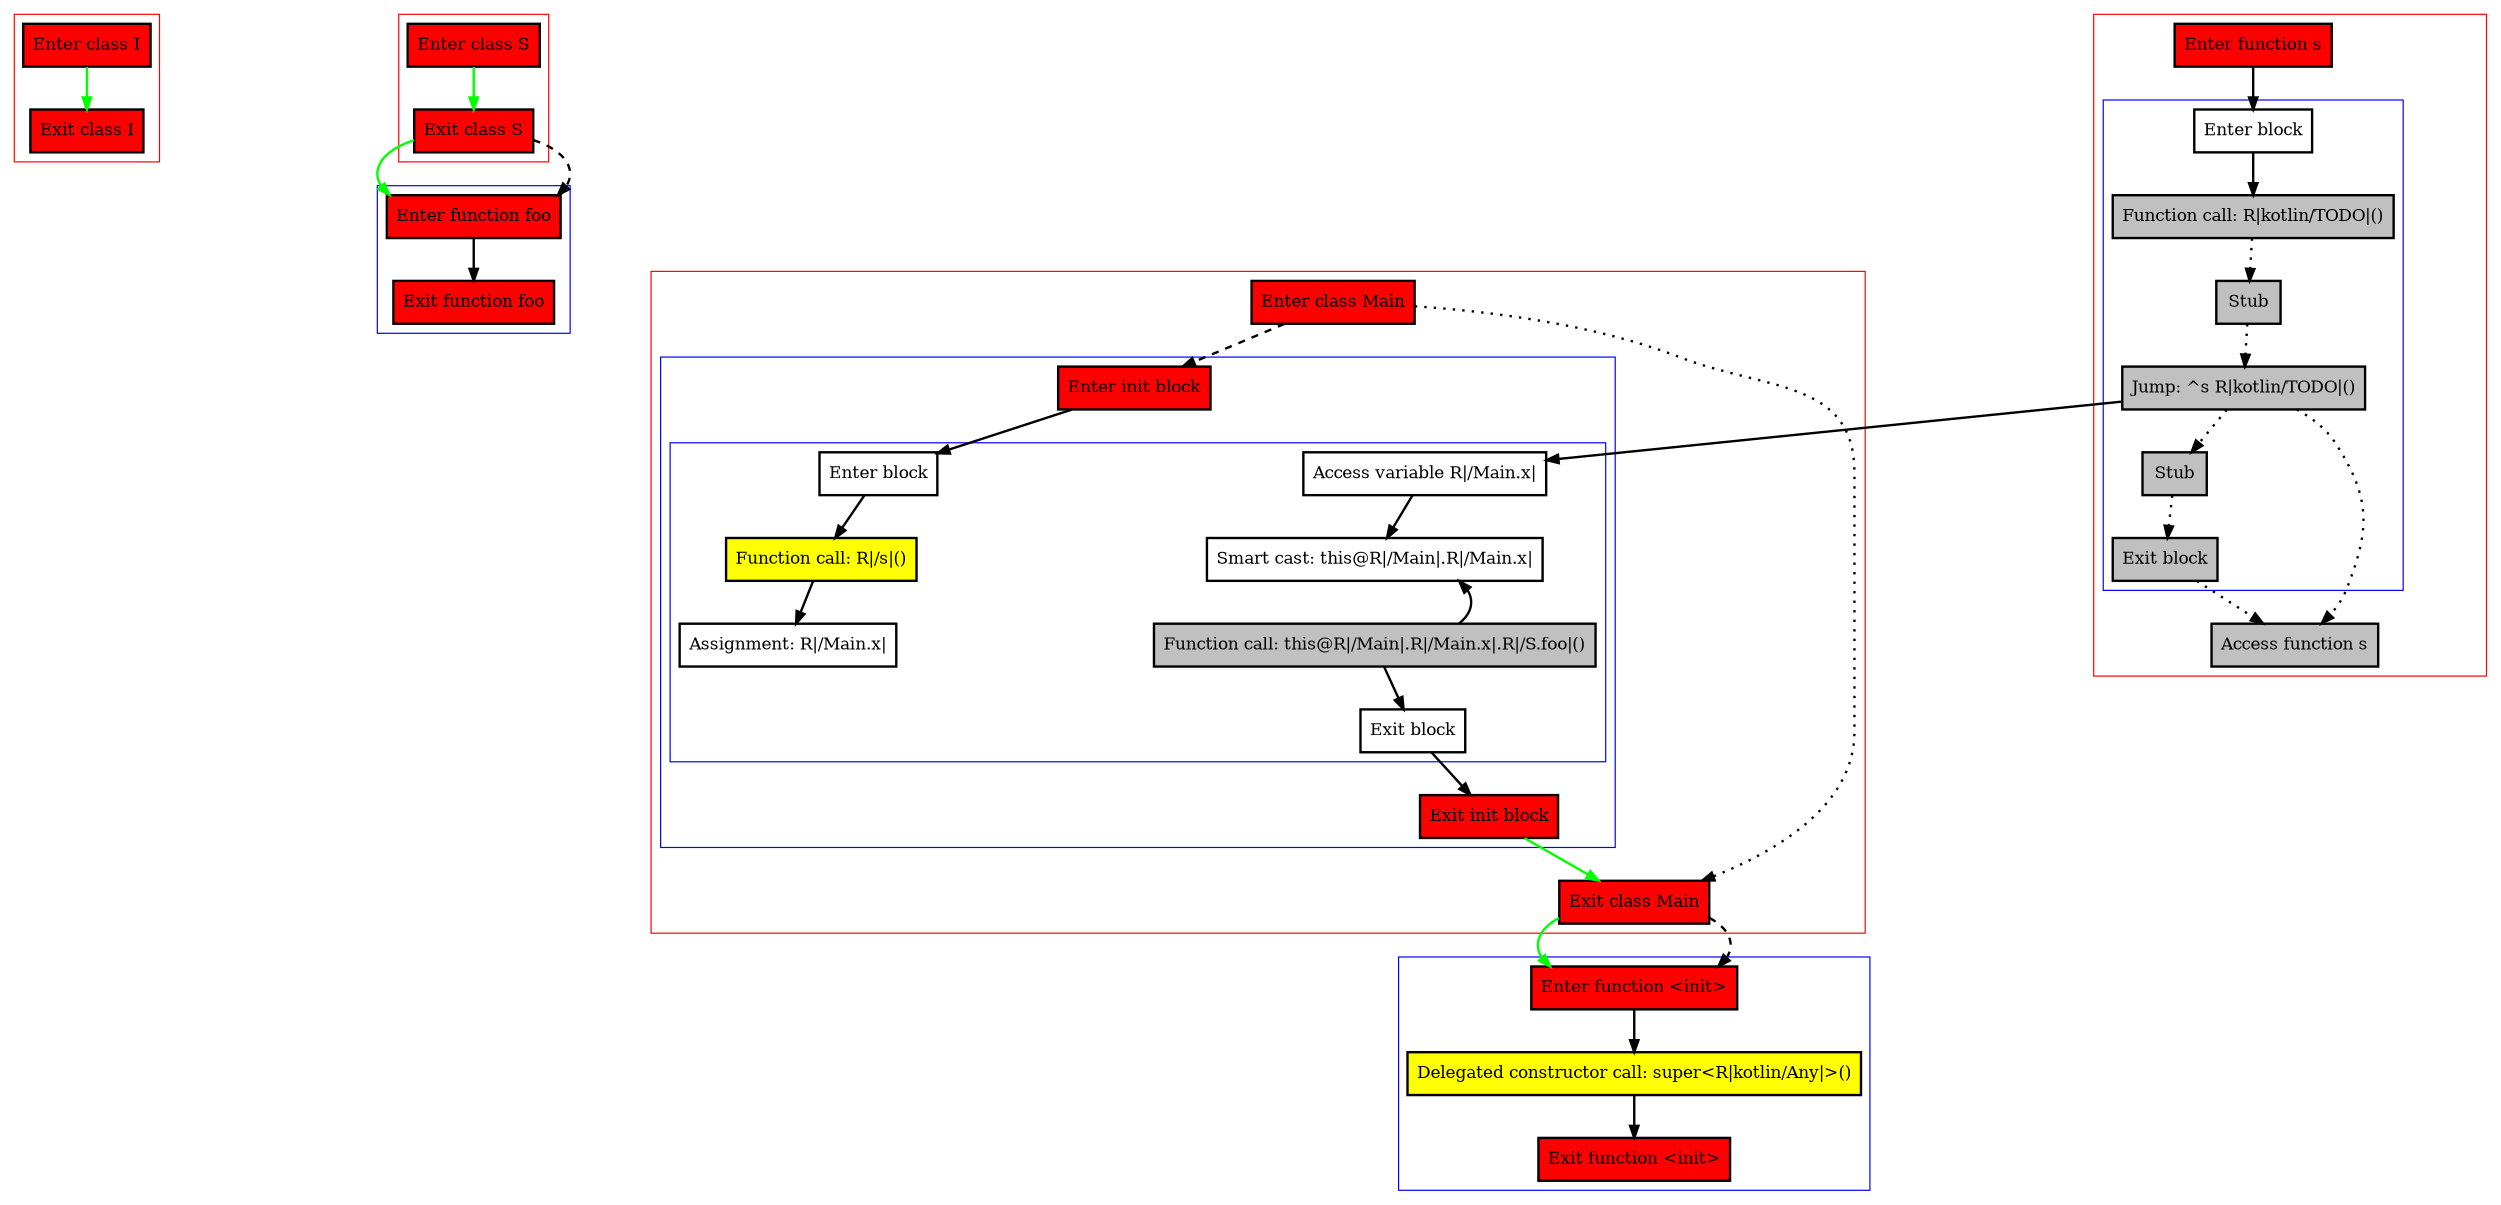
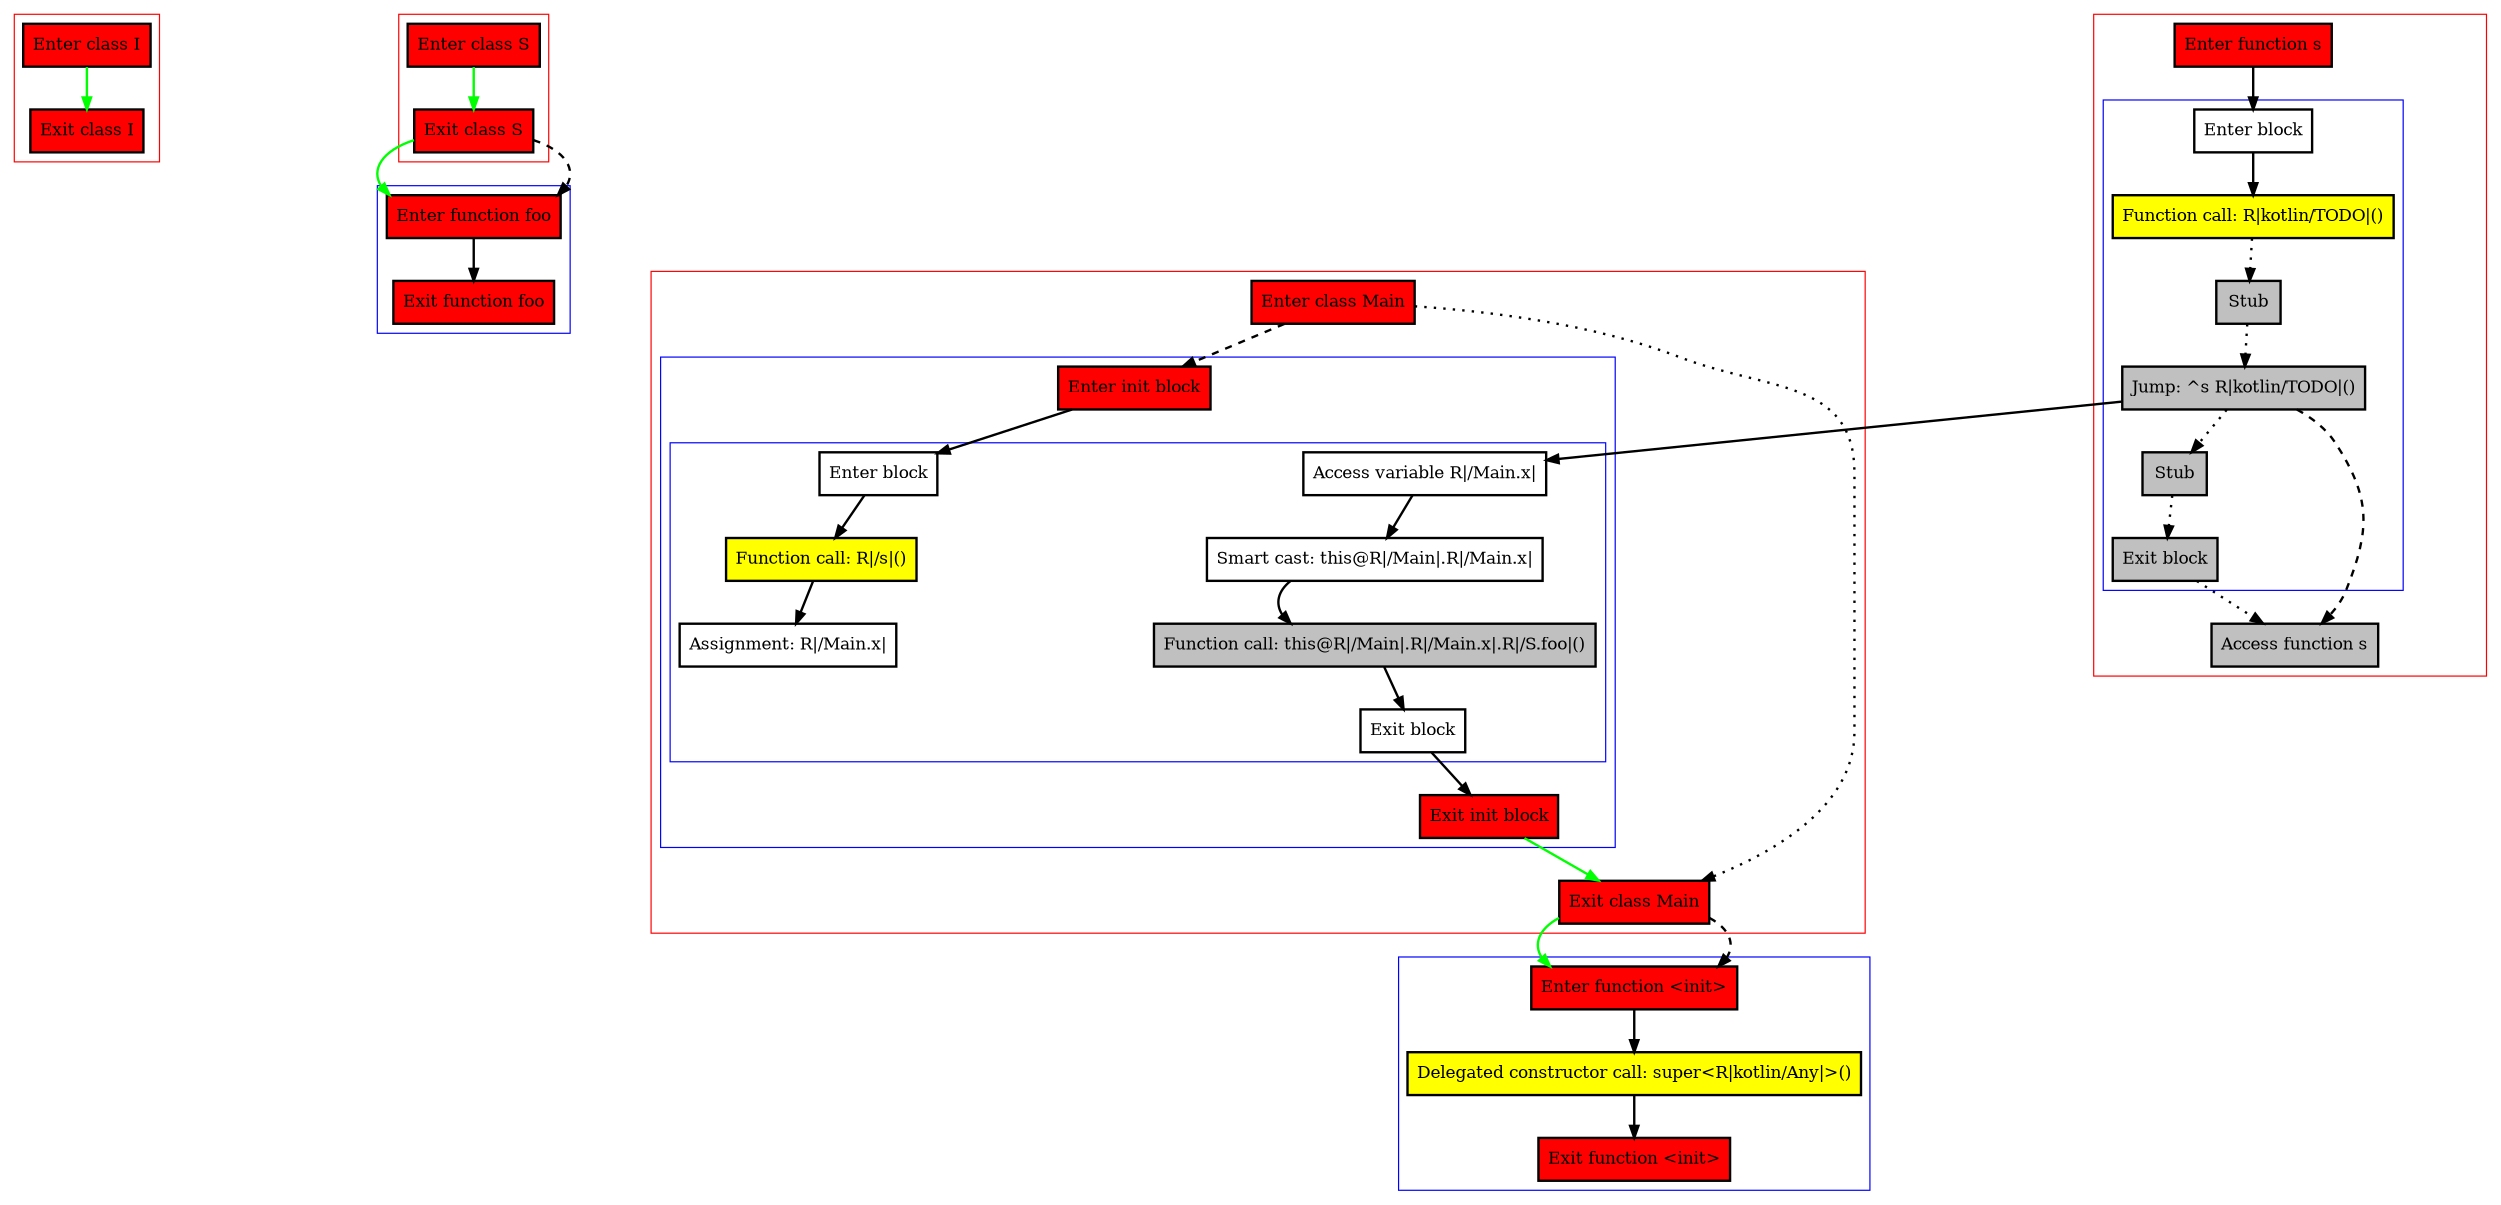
(2253, 217) -> (2253, 217)
(2362, 504) -> (2362, 504)
(1470, 608) -> (1279, 596)
